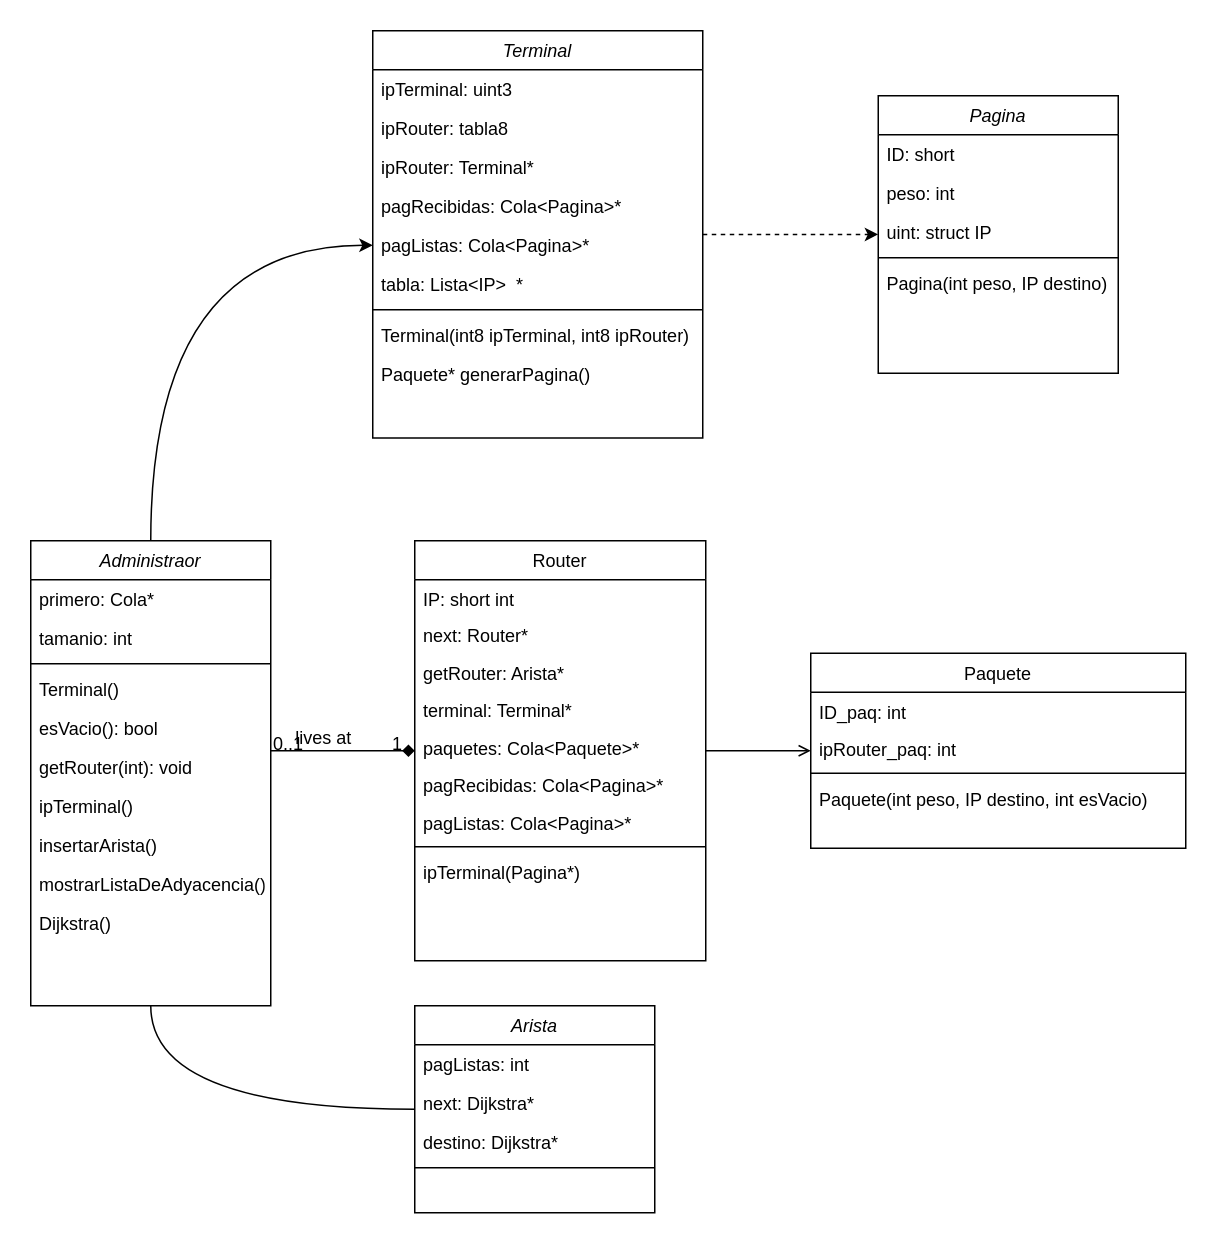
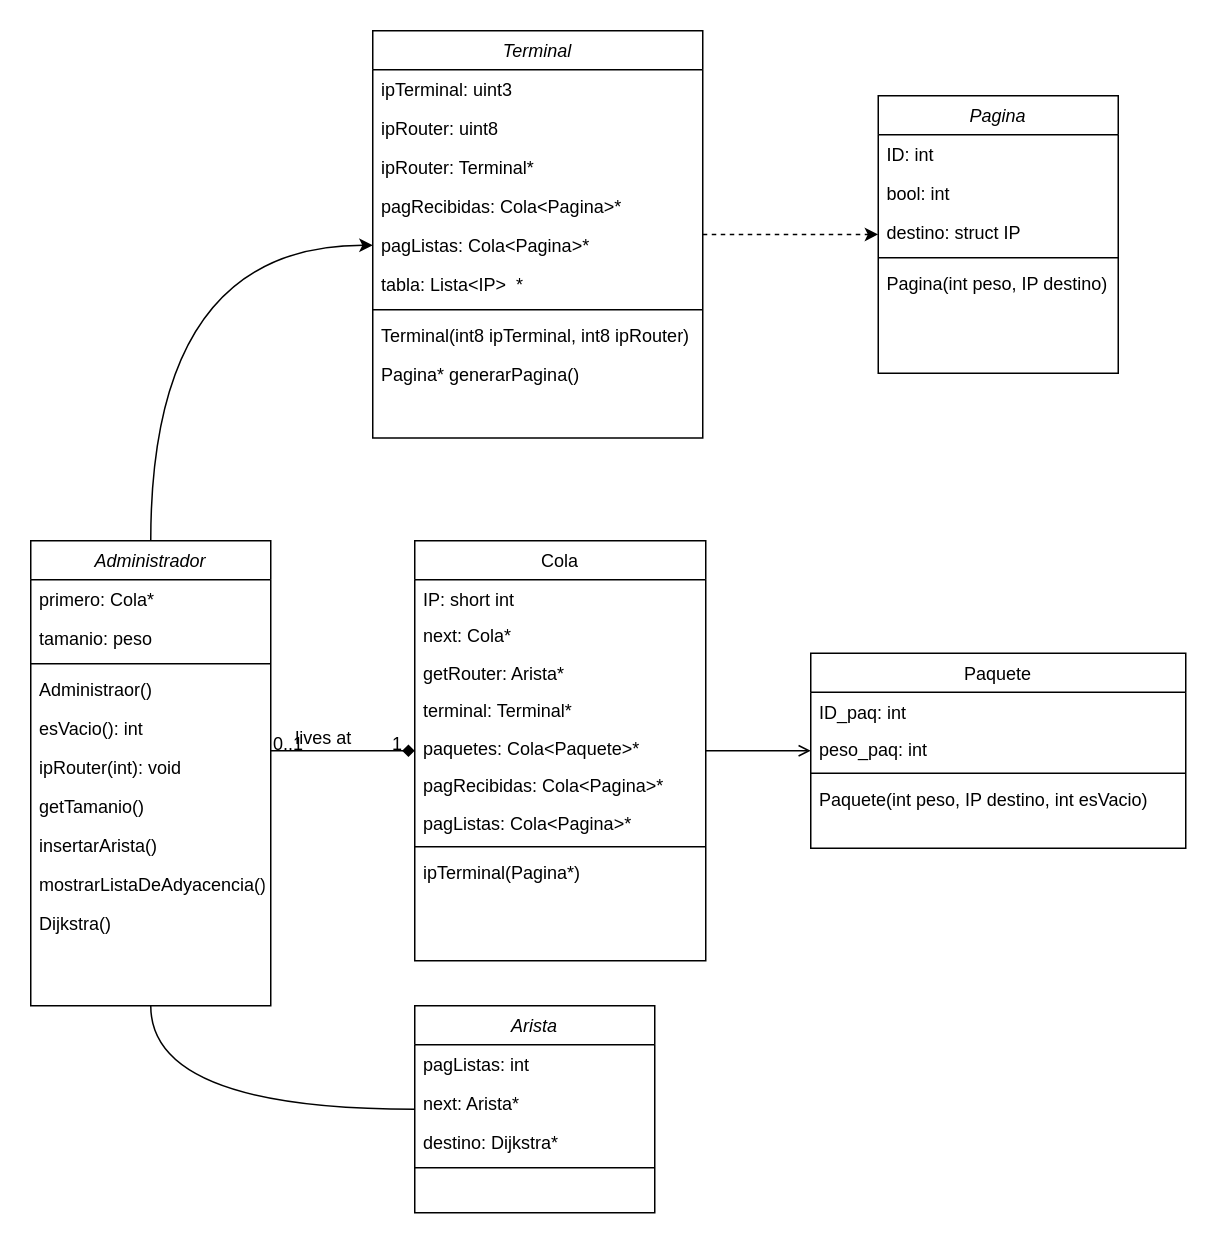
(452, 129) -> (447, 129)
(927, 155) -> (915, 155)
(925, 194) -> (923, 194)
(953, 233) -> (968, 233)
(497, 375) -> (490, 375)
(150, 561) -> (150, 561)
(560, 561) -> (560, 561)
(484, 636) -> (471, 636)
(90, 639) -> (98, 639)
(85, 690) -> (105, 690)
(105, 729) -> (100, 729)
(895, 750) -> (878, 750)
(130, 768) -> (123, 768)
(92, 807) -> (97, 807)
(492, 1104) -> (482, 1104)
